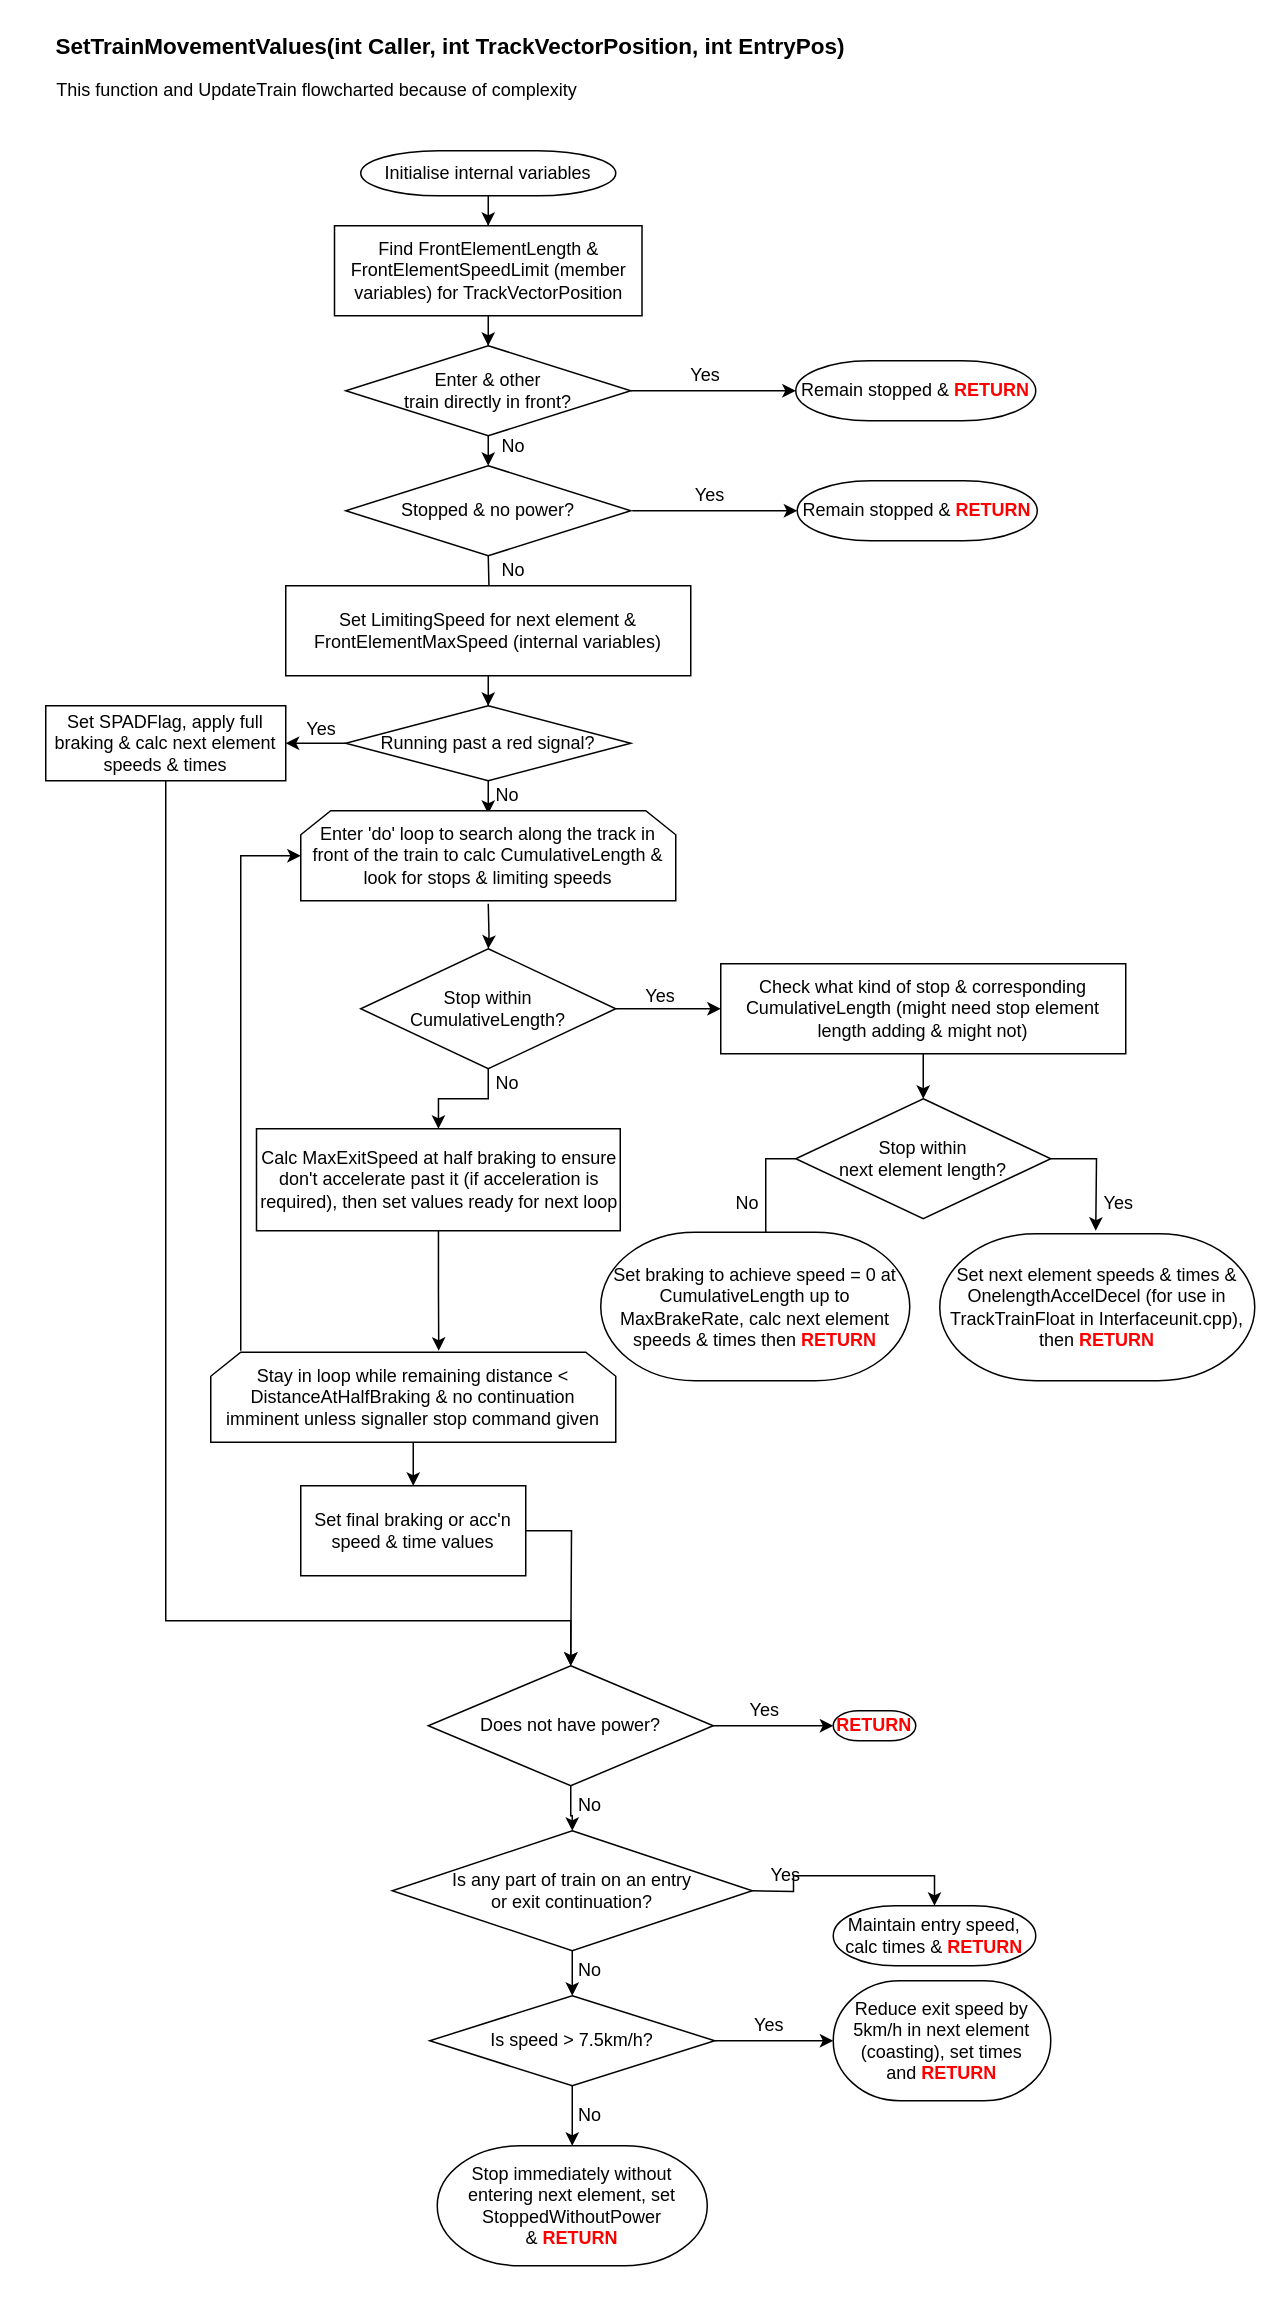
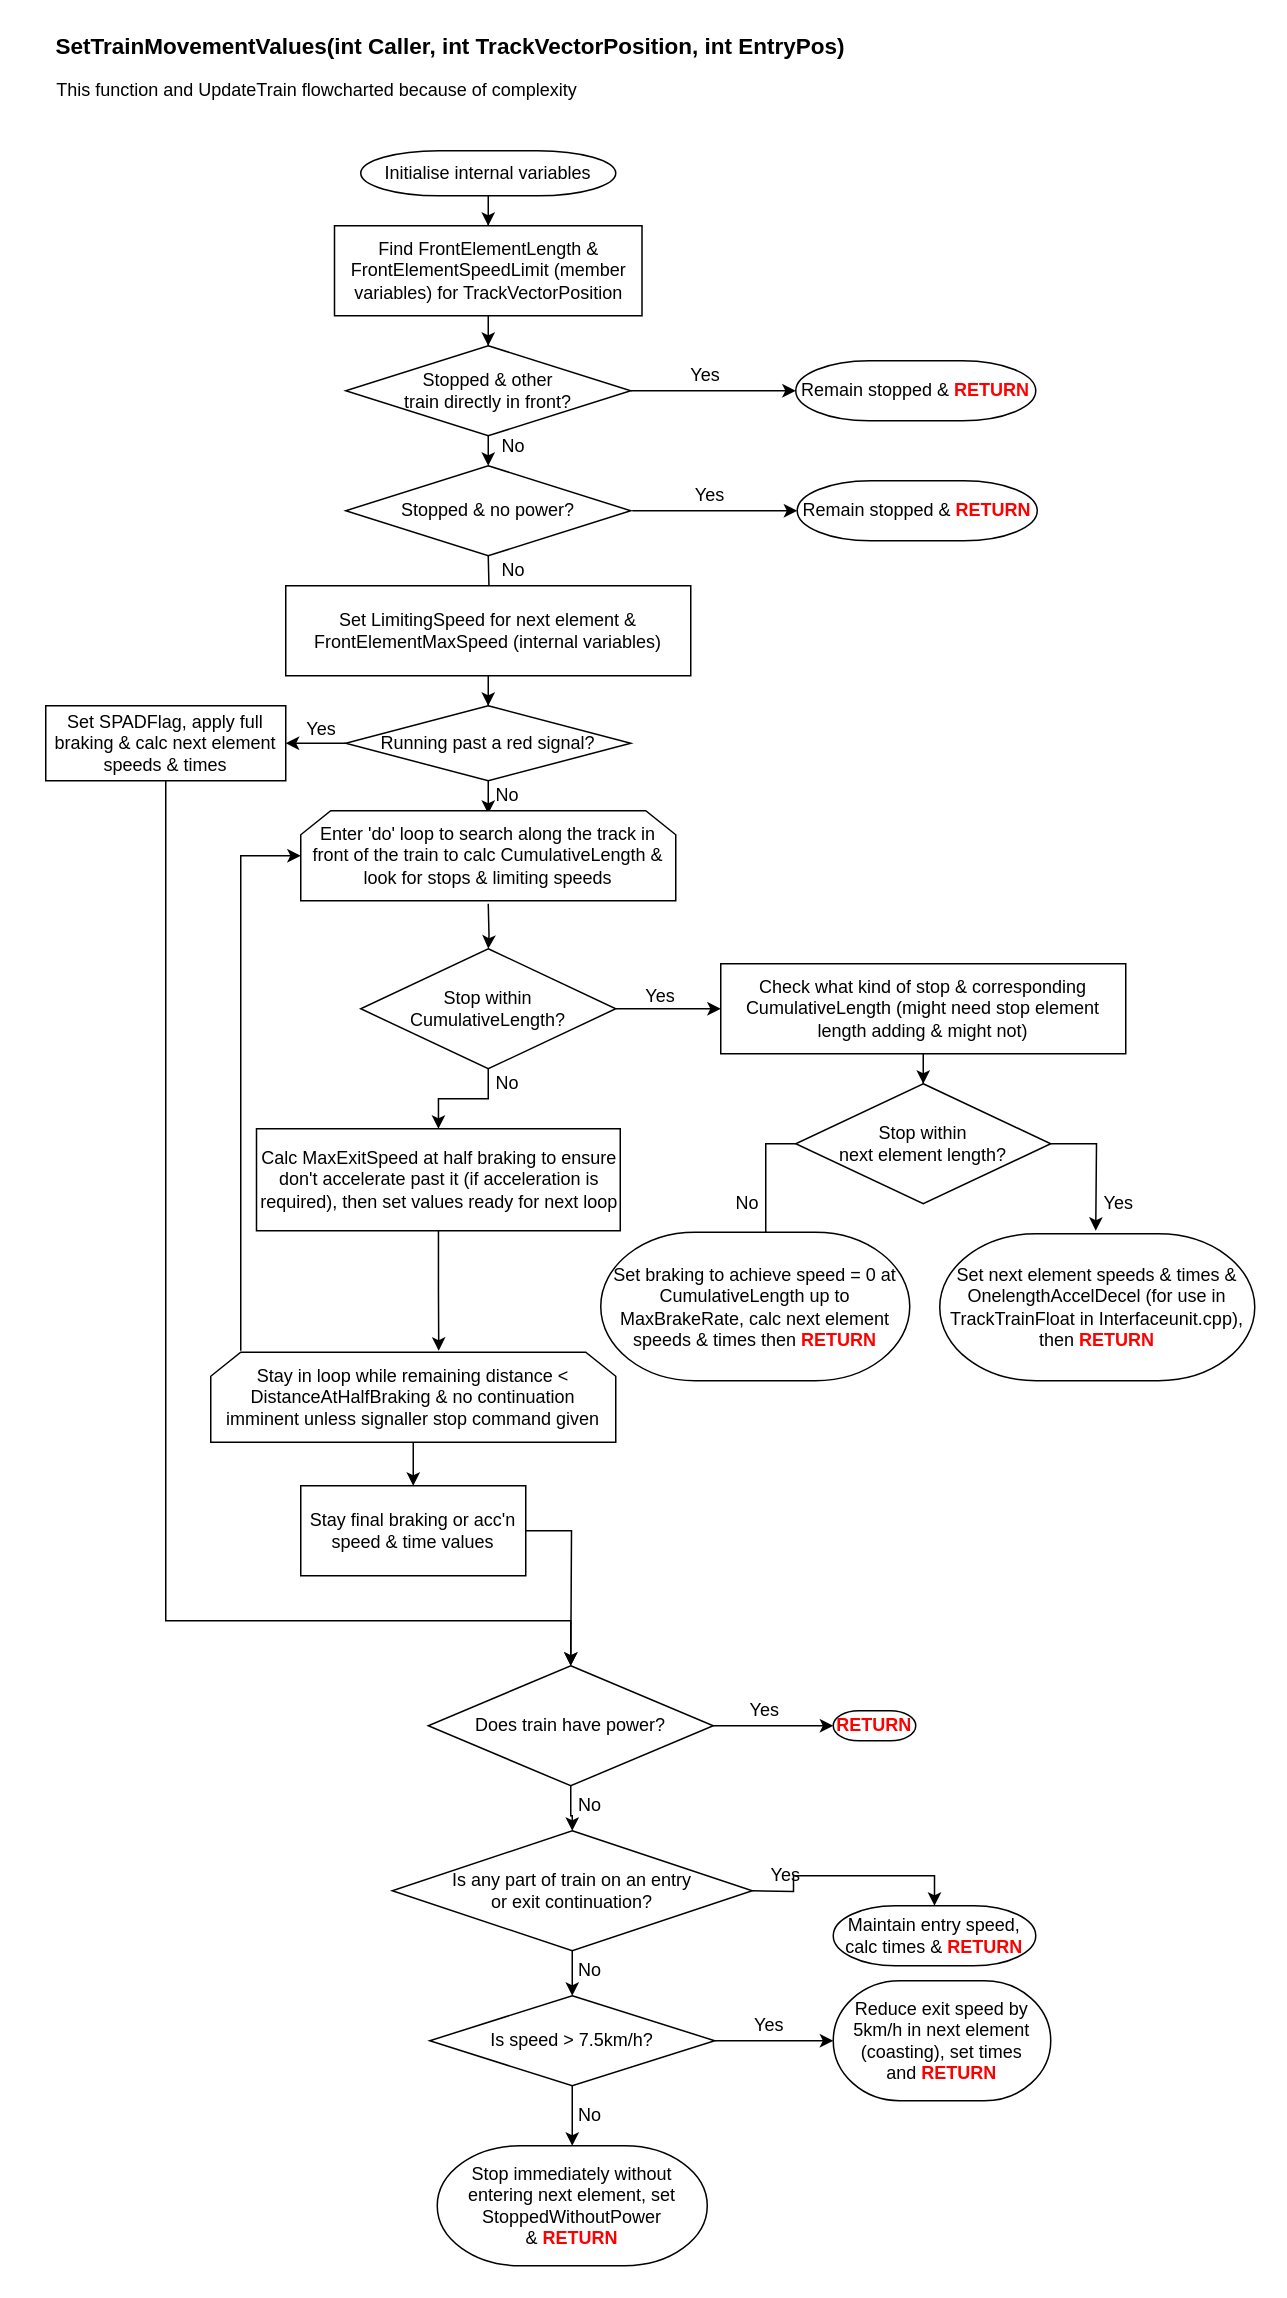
(488, 391) -> (488, 391)
(923, 1159) -> (923, 1144)
(413, 1531) -> (413, 1531)
(571, 1726) -> (571, 1726)
